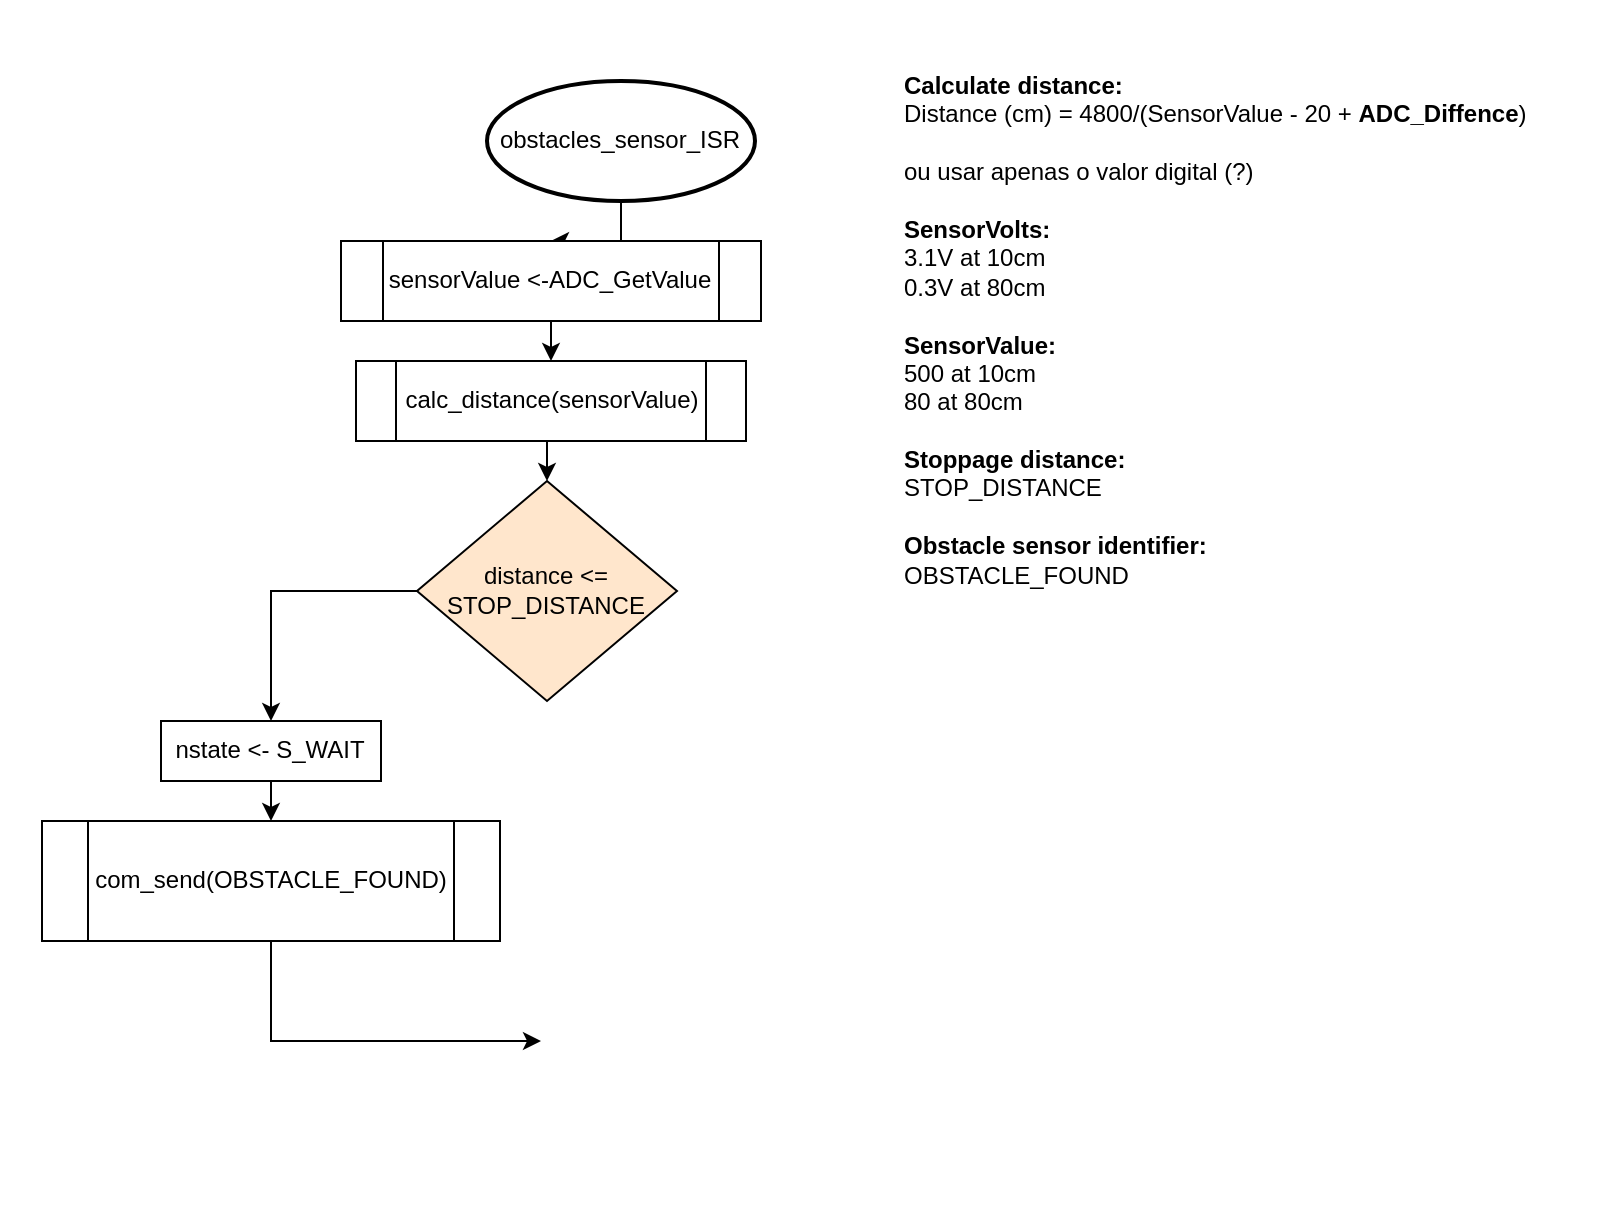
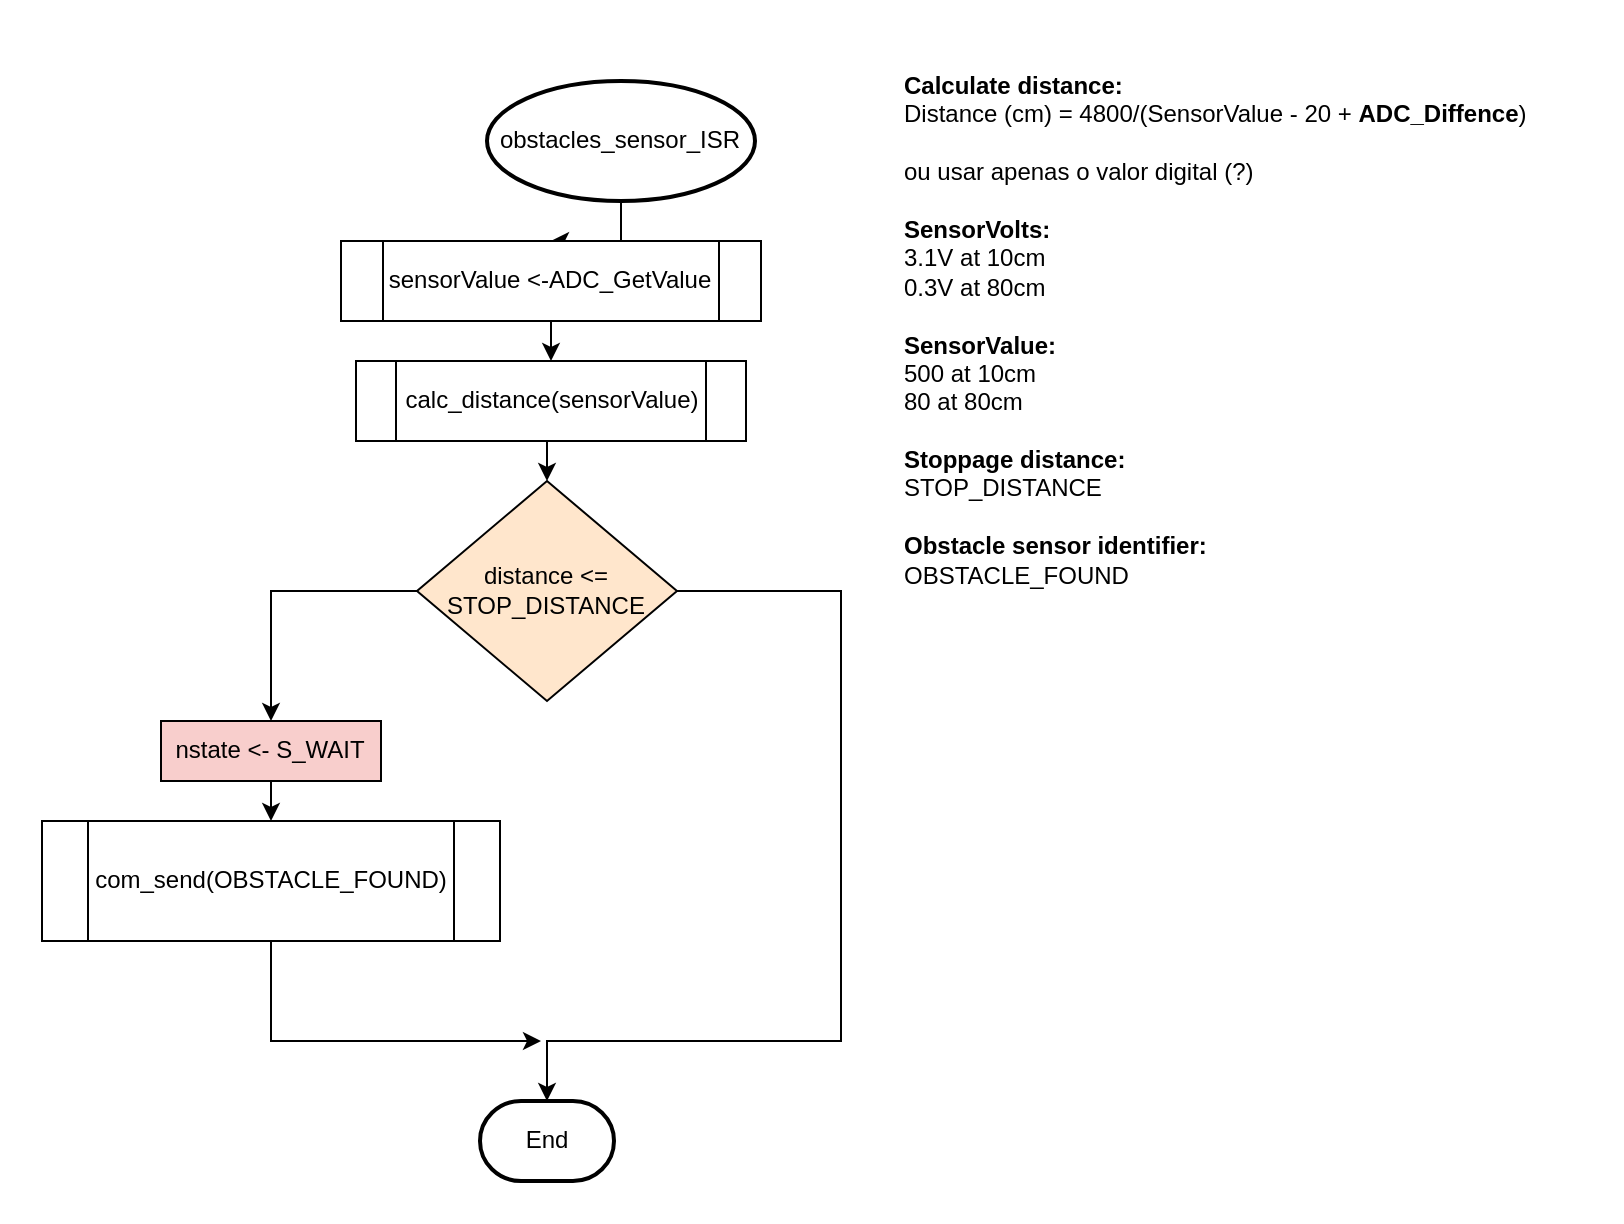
(271, 751) -> (271, 751)
none -> (841, 904)
none -> (547, 1141)
